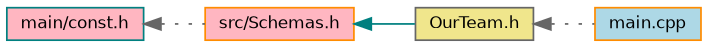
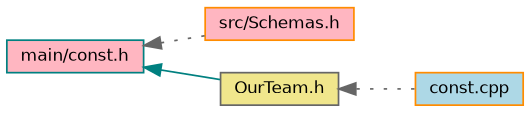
(393, 24) -> (190, 75)
(648, 24) -> (469, 89)
